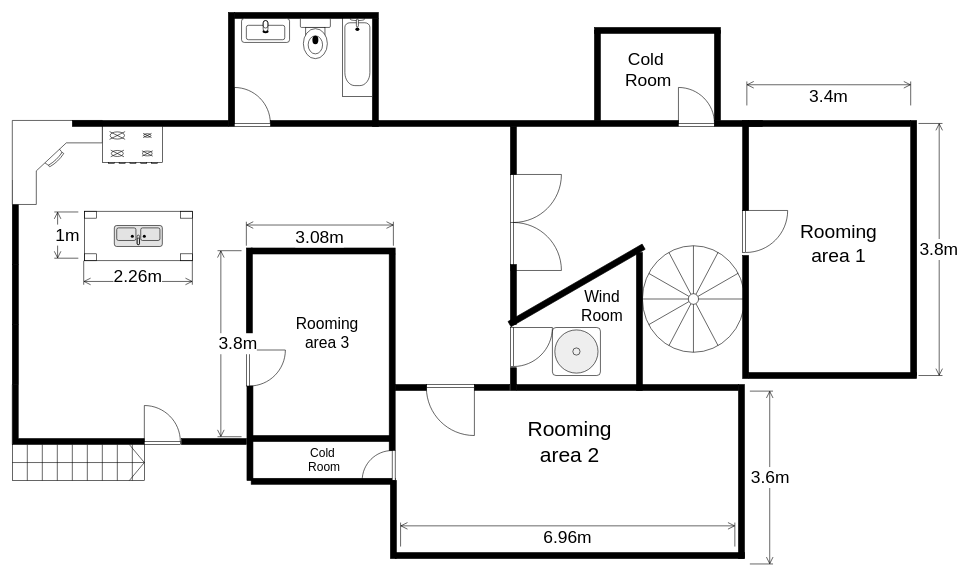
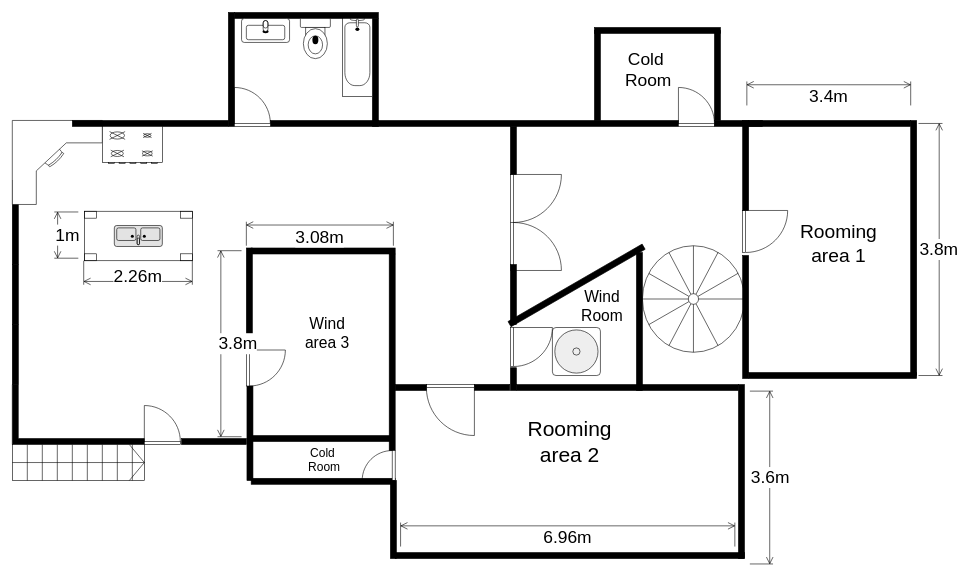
(327, 333) -> (327, 333)
